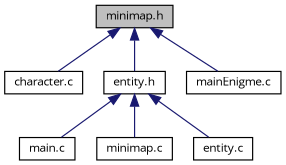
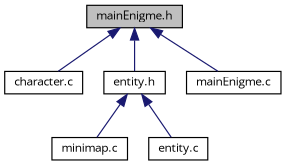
(135, 17) -> (135, 17)
(47, 149) -> none
